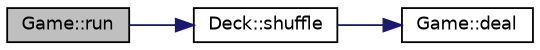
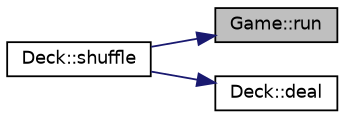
(153, 25) -> (174, 43)
(467, 25) -> (276, 93)
